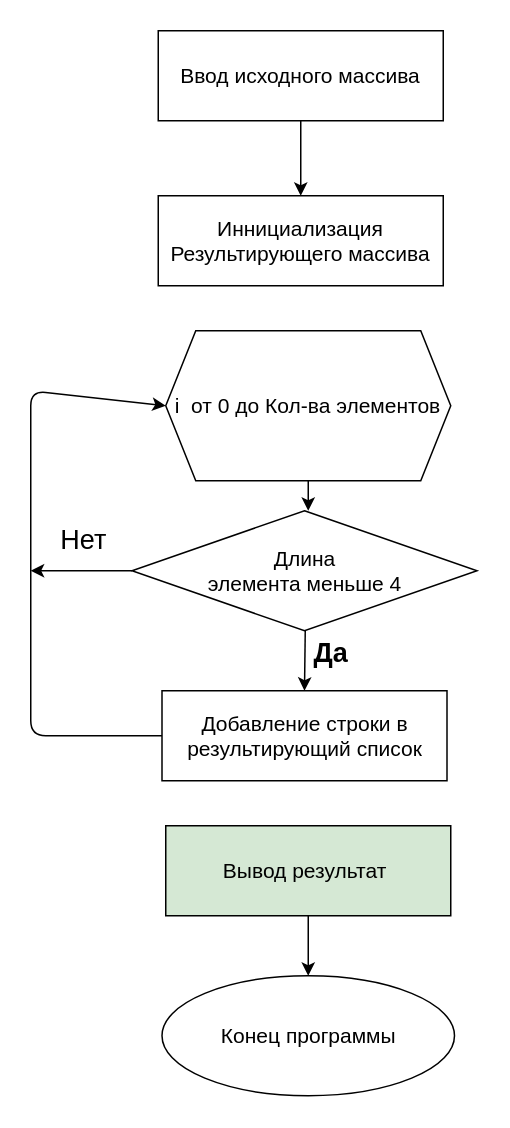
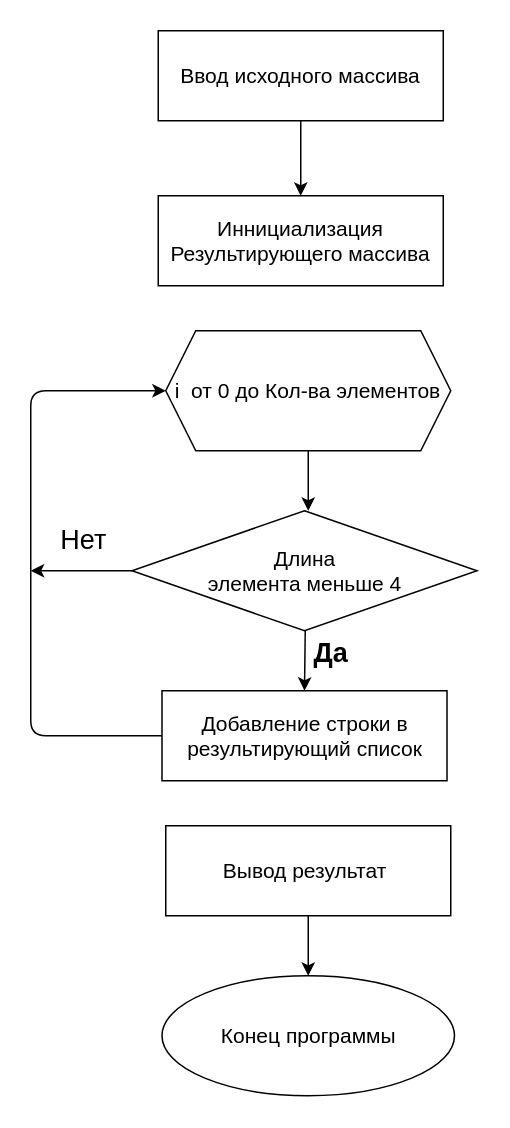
(308, 406) -> (308, 391)
(308, 871) -> (308, 871)
